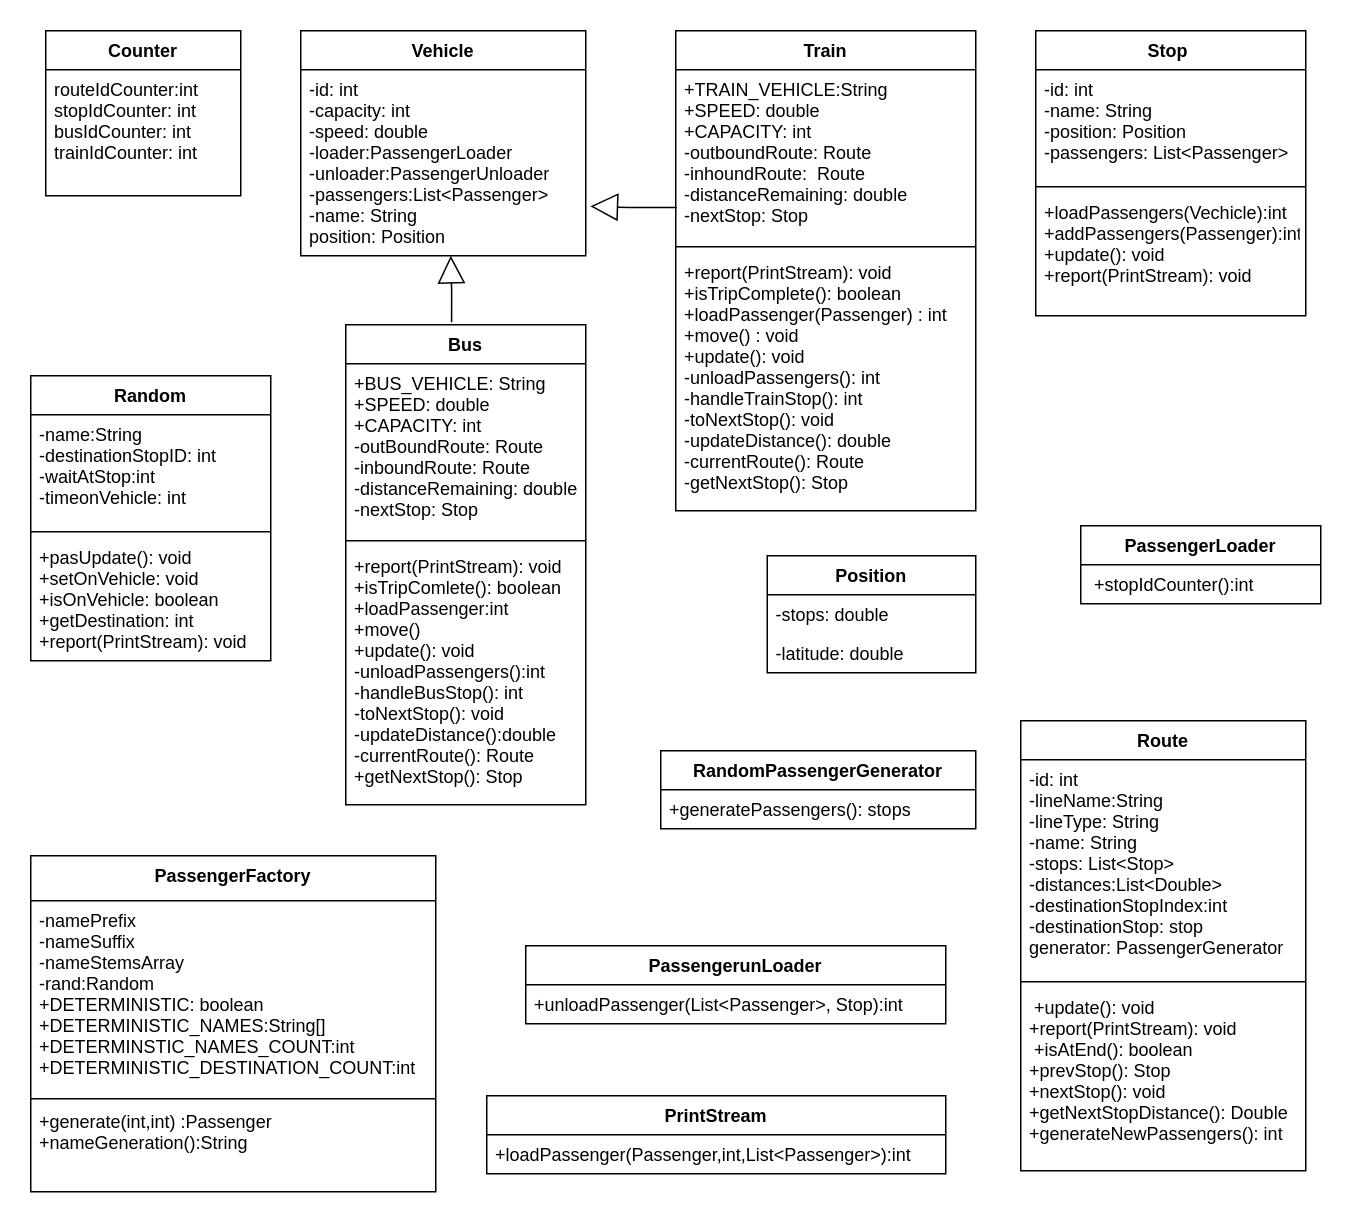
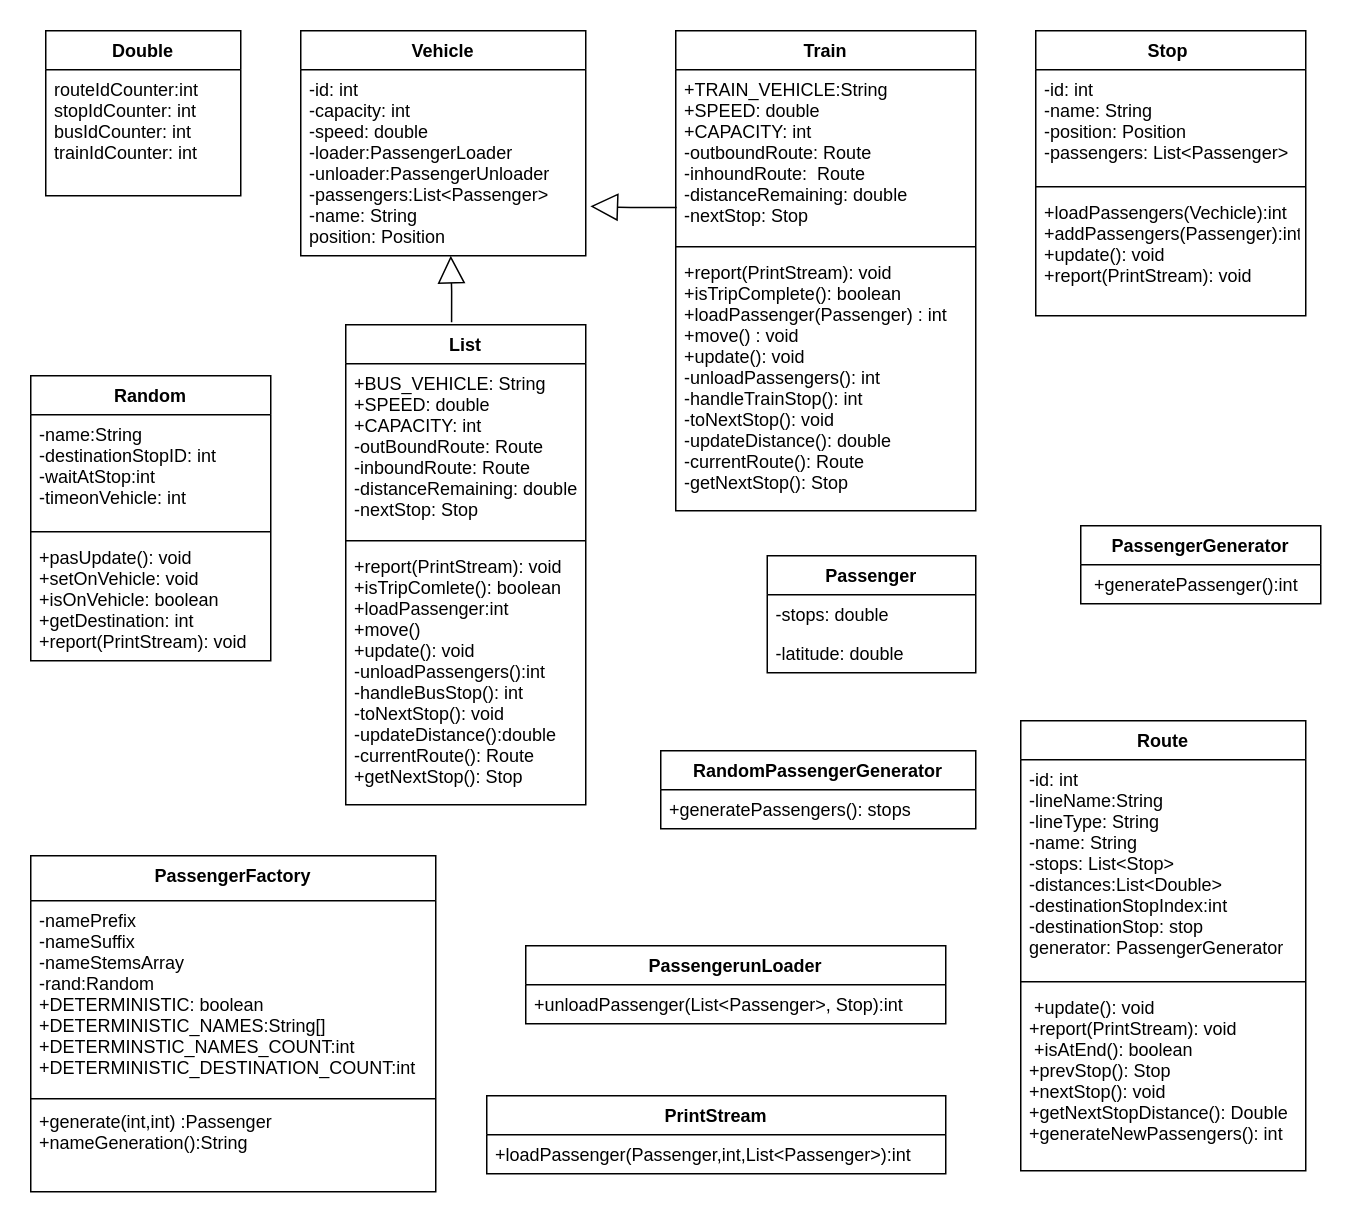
(143, 51) -> (143, 51)
(465, 345) -> (465, 345)
(1200, 546) -> (1200, 546)
(871, 576) -> (871, 576)
(1185, 585) -> (1205, 585)
